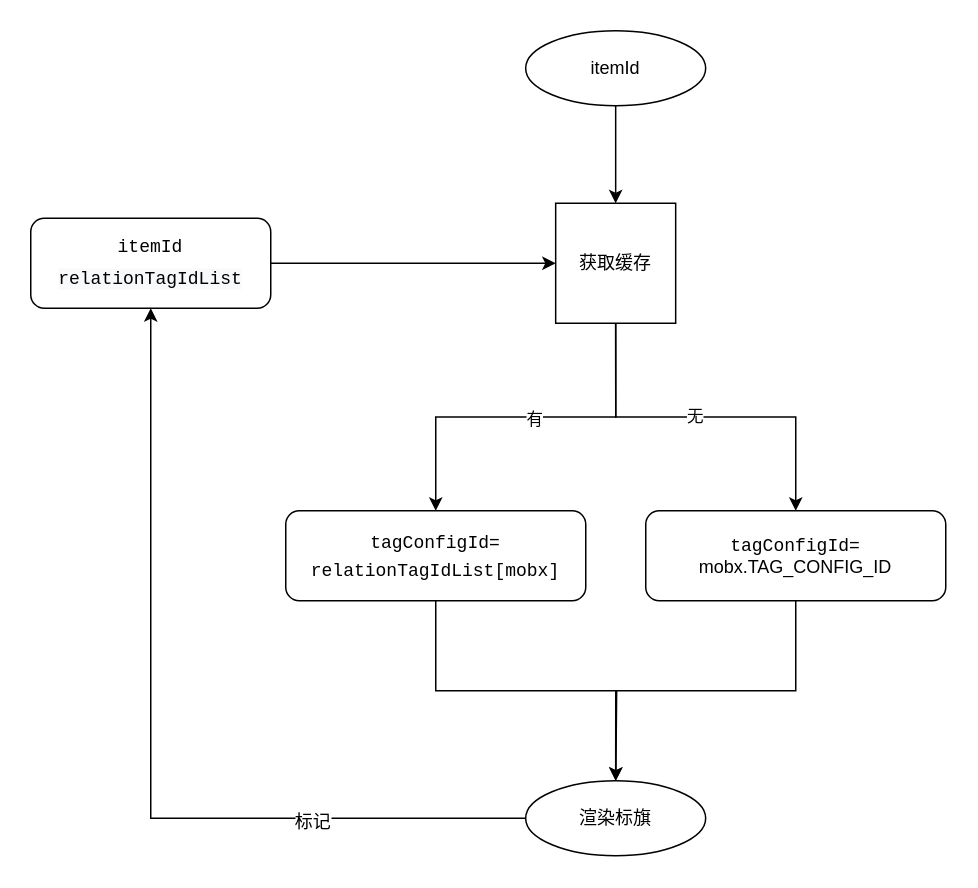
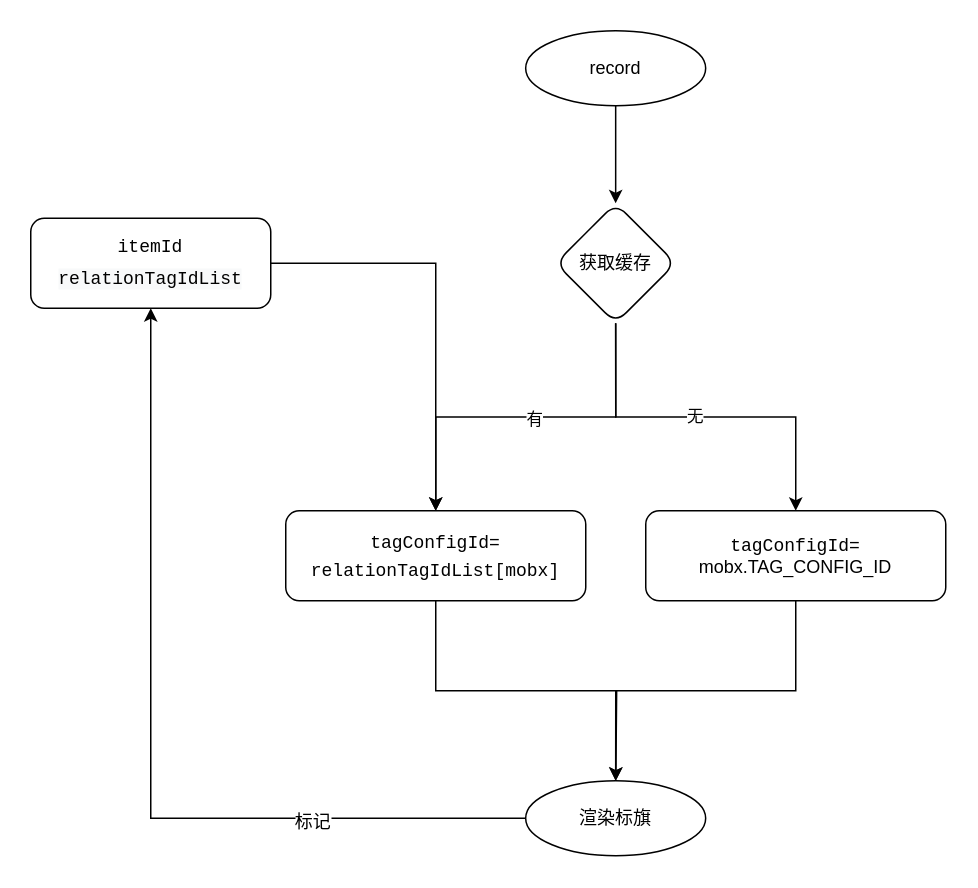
(616, 68) -> (616, 68)
(489, 263) -> (436, 337)
(616, 263) -> (616, 263)
